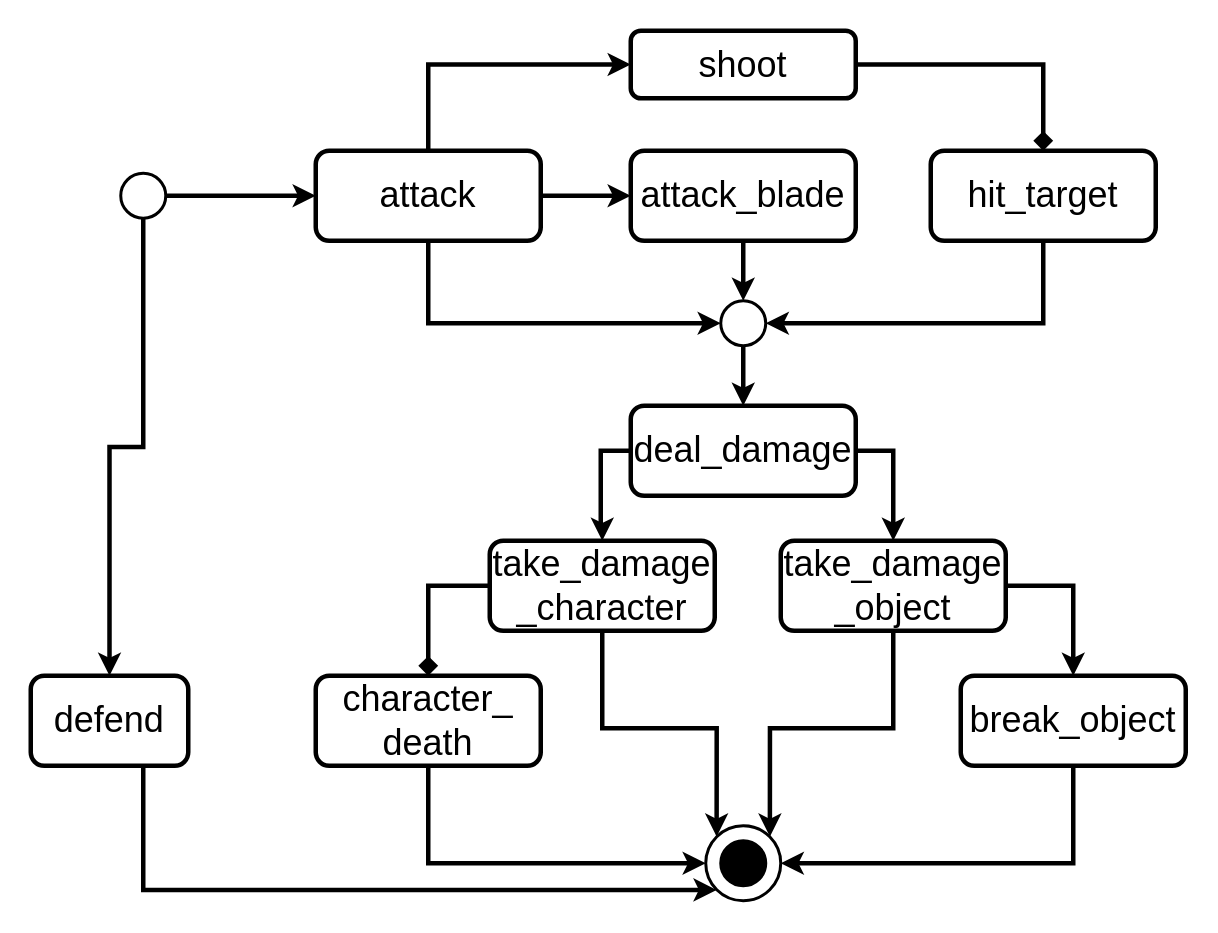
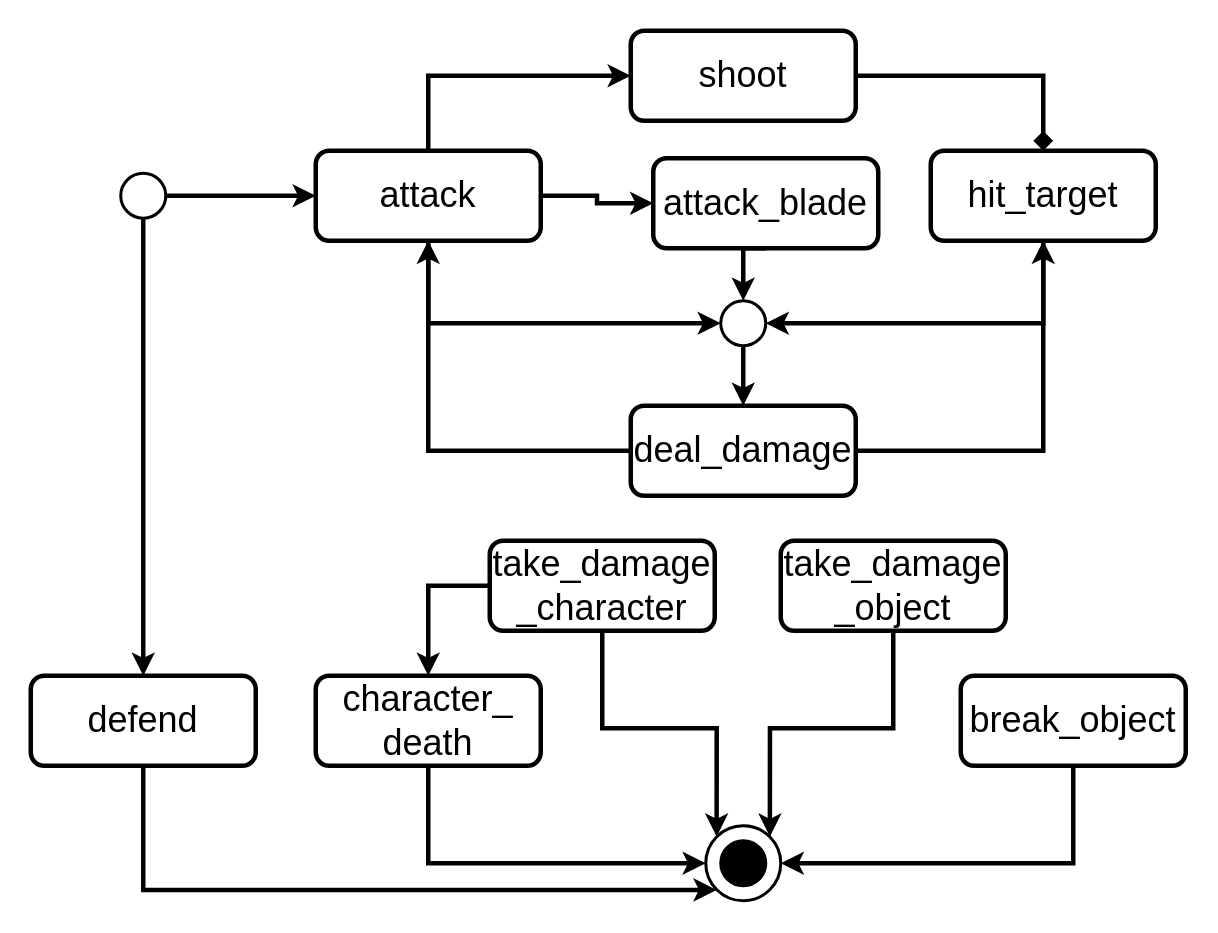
(743, 65) -> (743, 76)
(743, 196) -> (766, 203)
(893, 486) -> (1028, 451)
(601, 488) -> (454, 451)
(1073, 589) -> none
(428, 657) -> (428, 657)
(110, 721) -> (143, 721)
